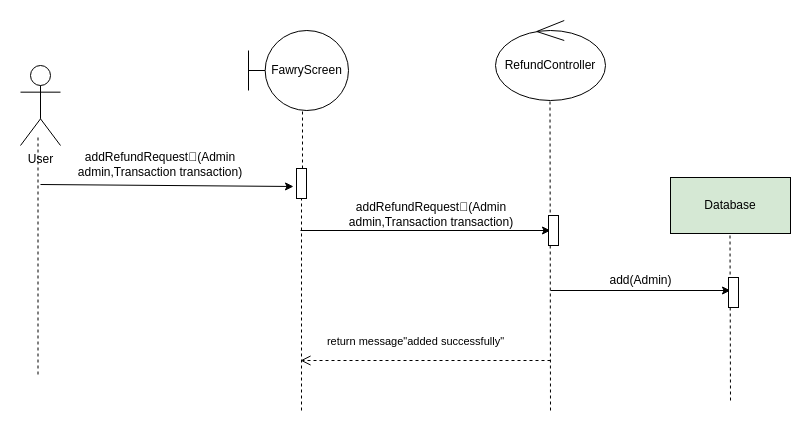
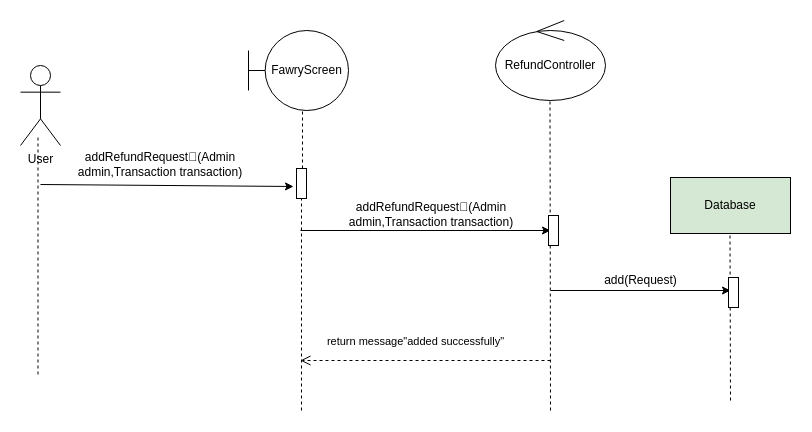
(641, 281) -> (641, 281)
